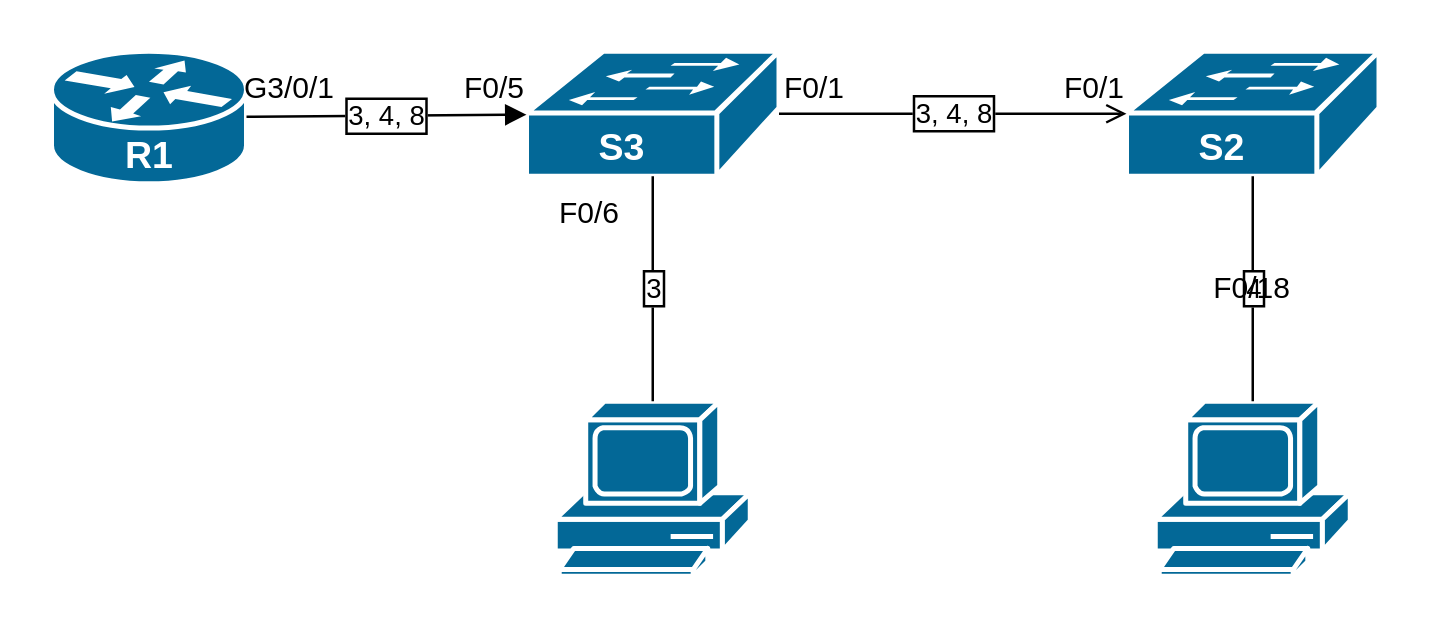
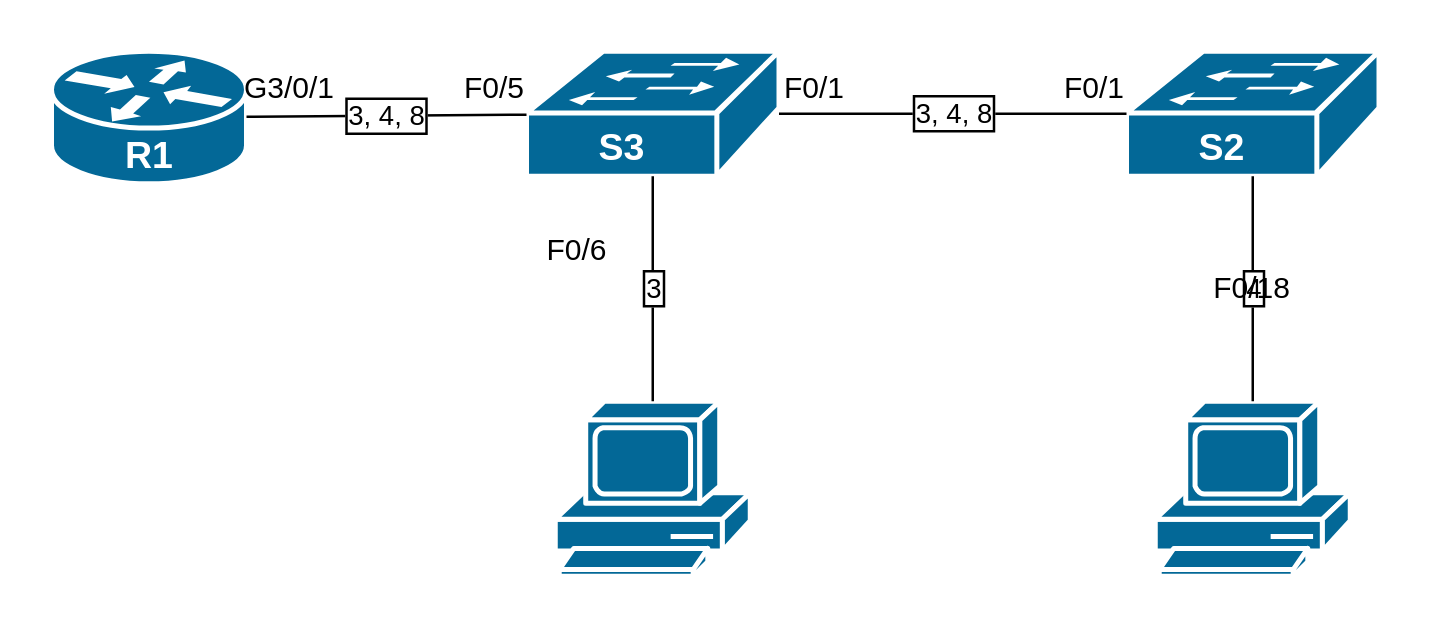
(1117, 114) -> (1120, 114)
(504, 115) -> (514, 115)
(589, 214) -> (576, 251)
